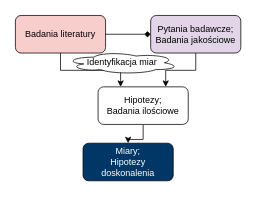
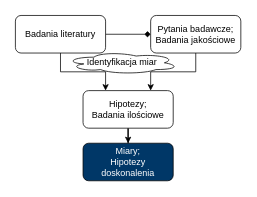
(60, 34) -> (60, 34)
(195, 34) -> (195, 34)
(143, 105) -> (128, 109)
